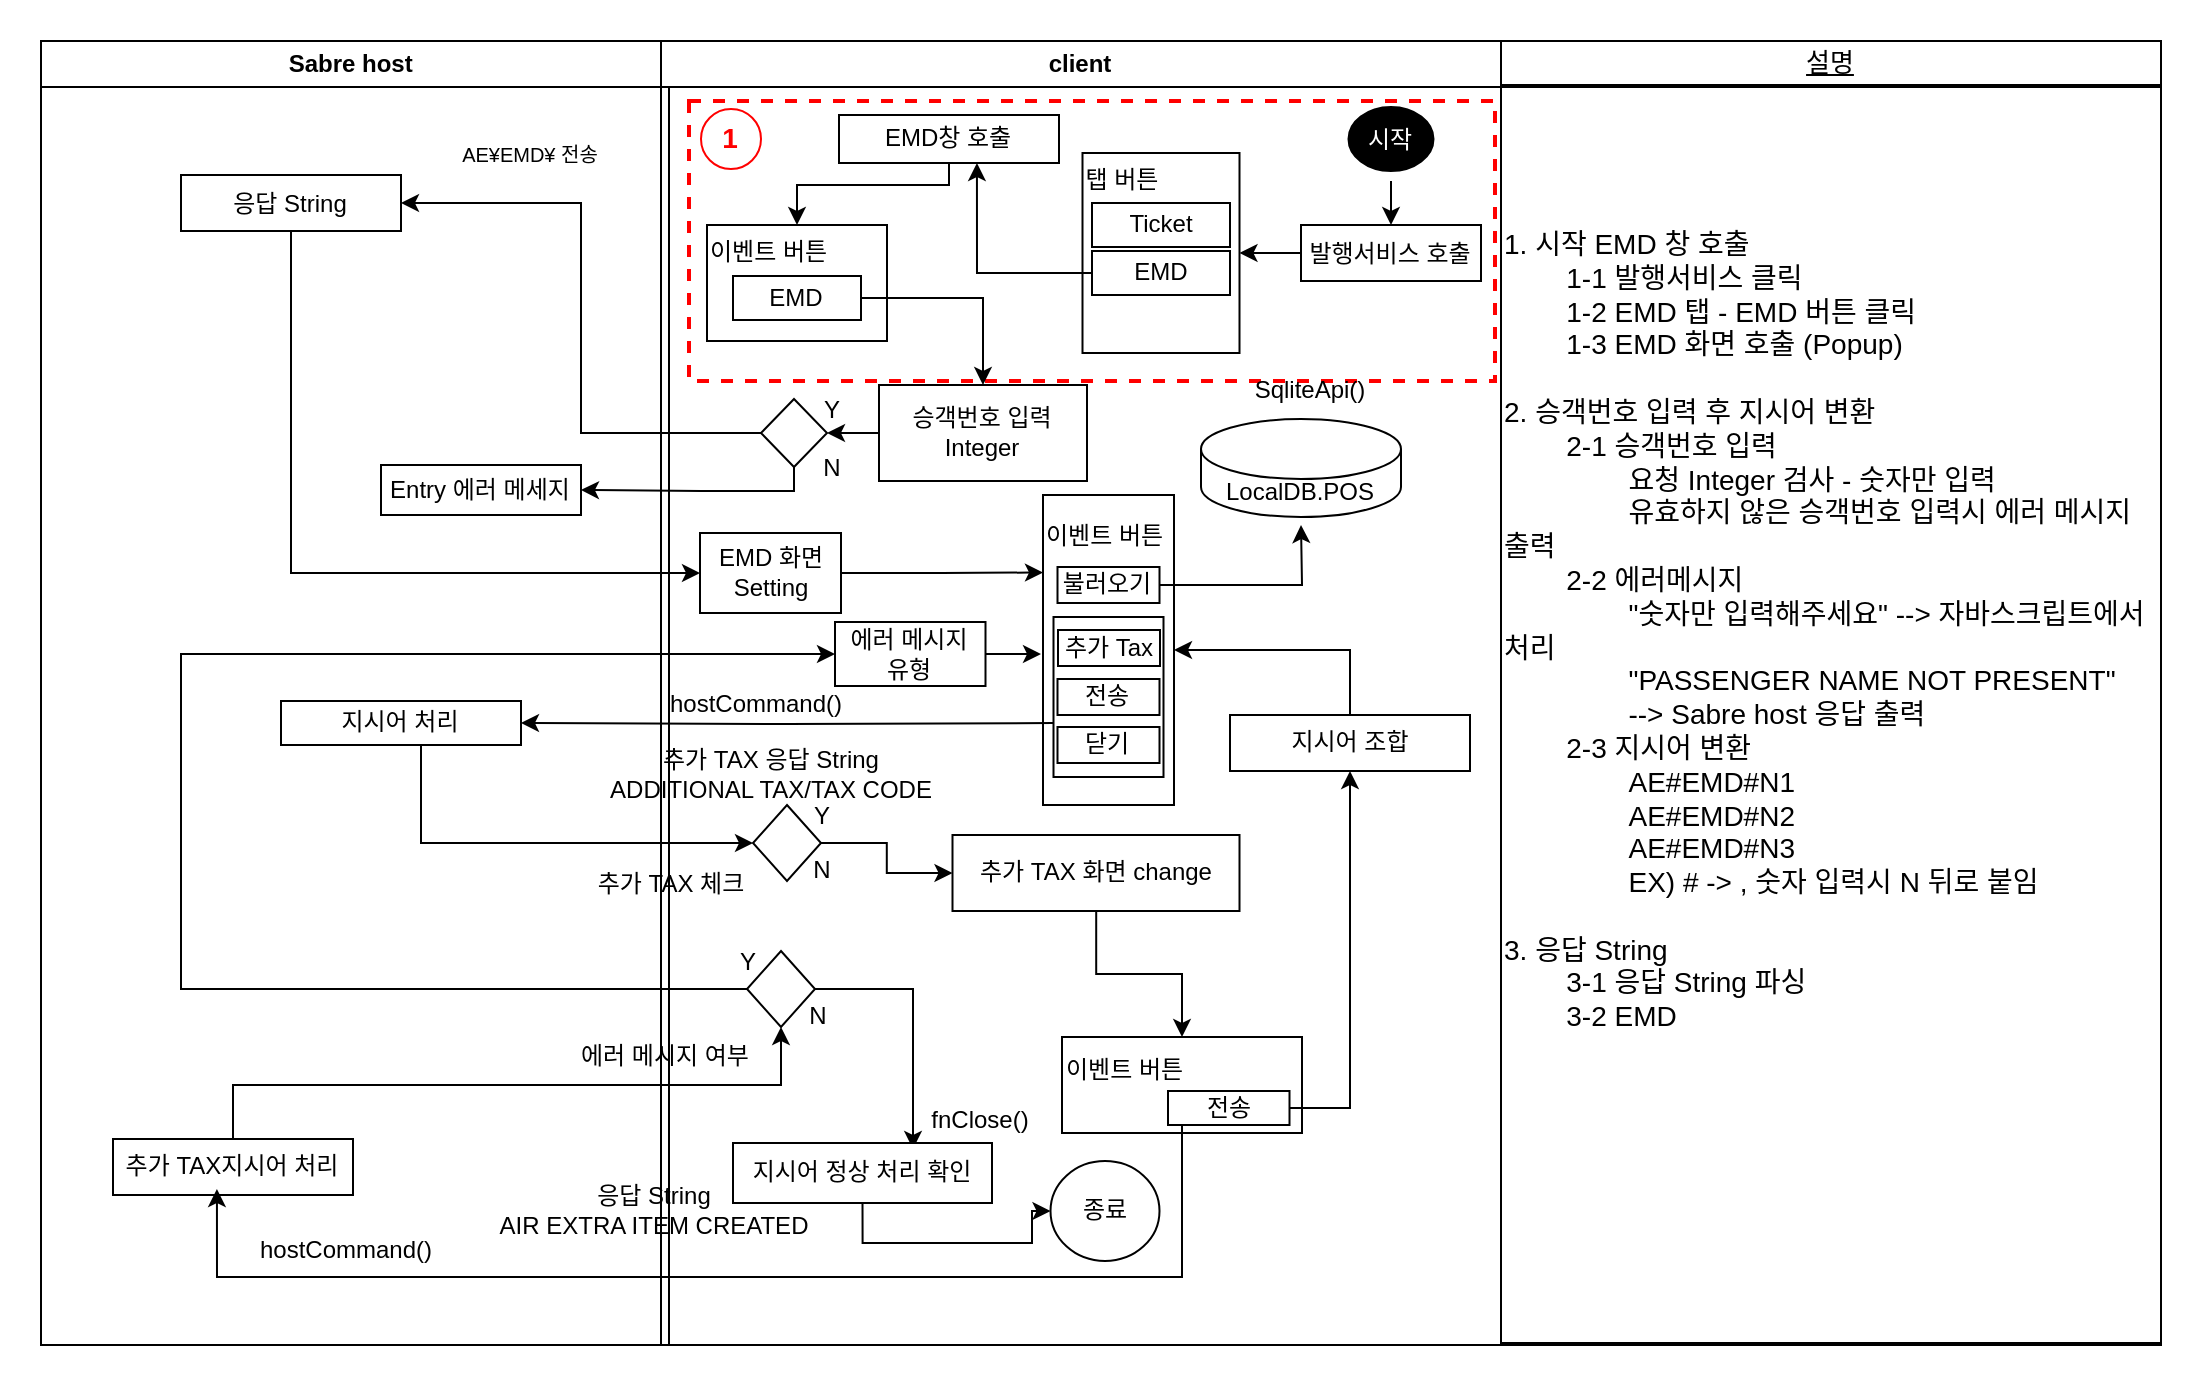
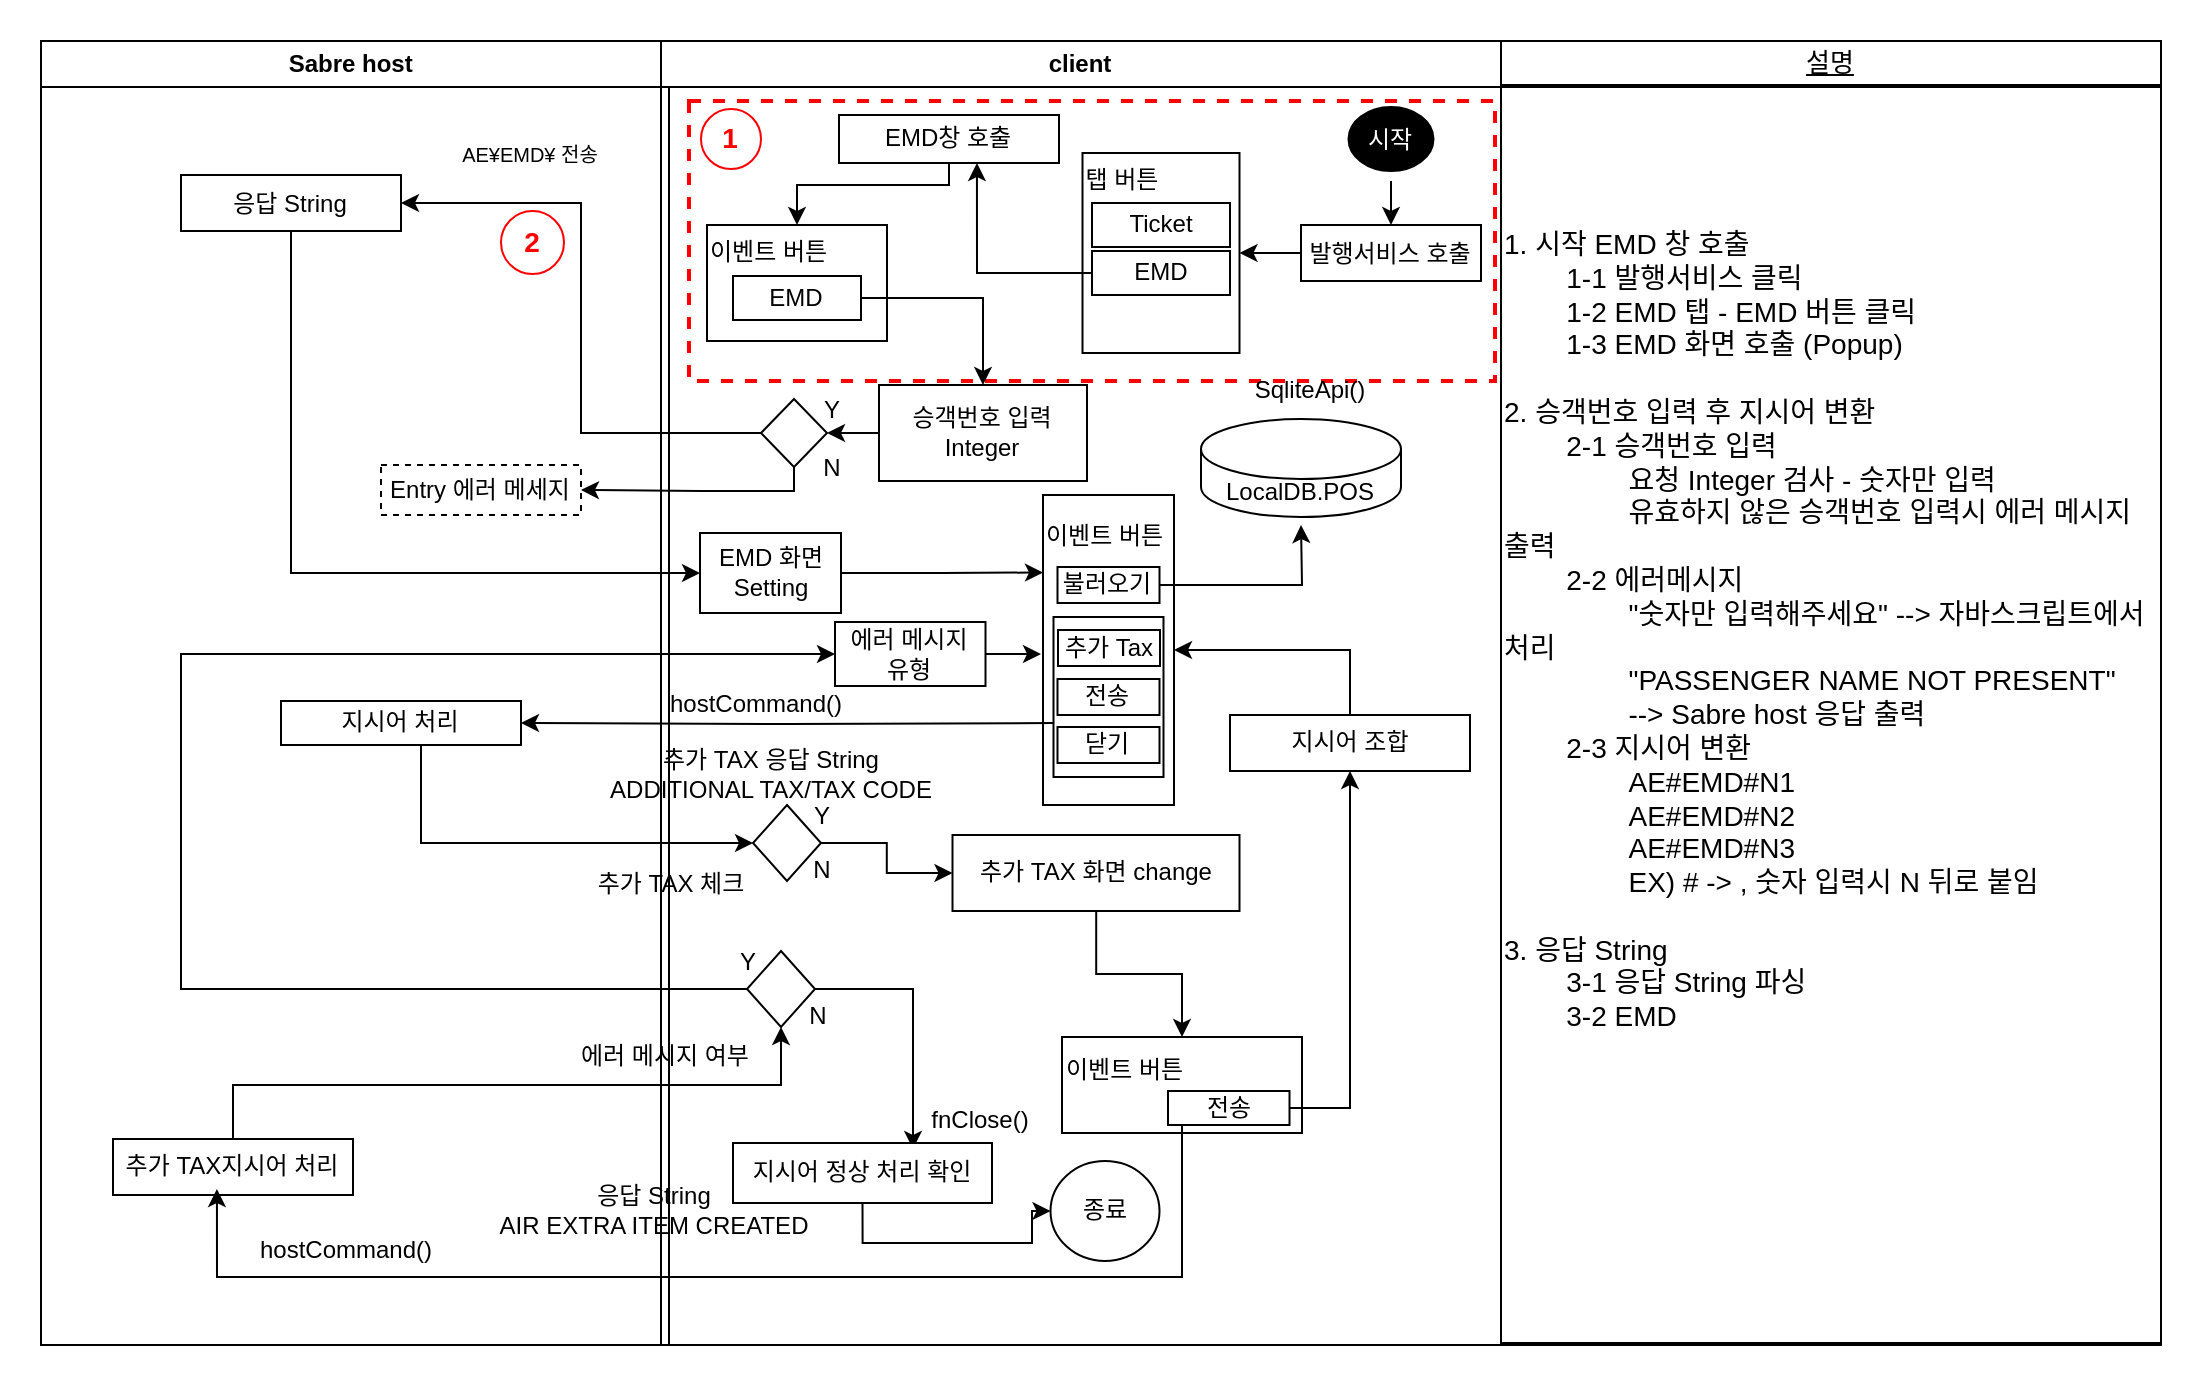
none -> (533, 243)
(481, 490) -> (481, 490)
